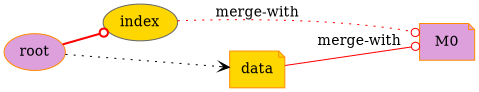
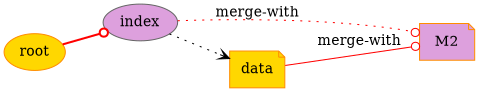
(140, 22) -> (140, 22)
(447, 42) -> (447, 42)
(35, 52) -> (35, 52)
(142, 60) -> (195, 44)
